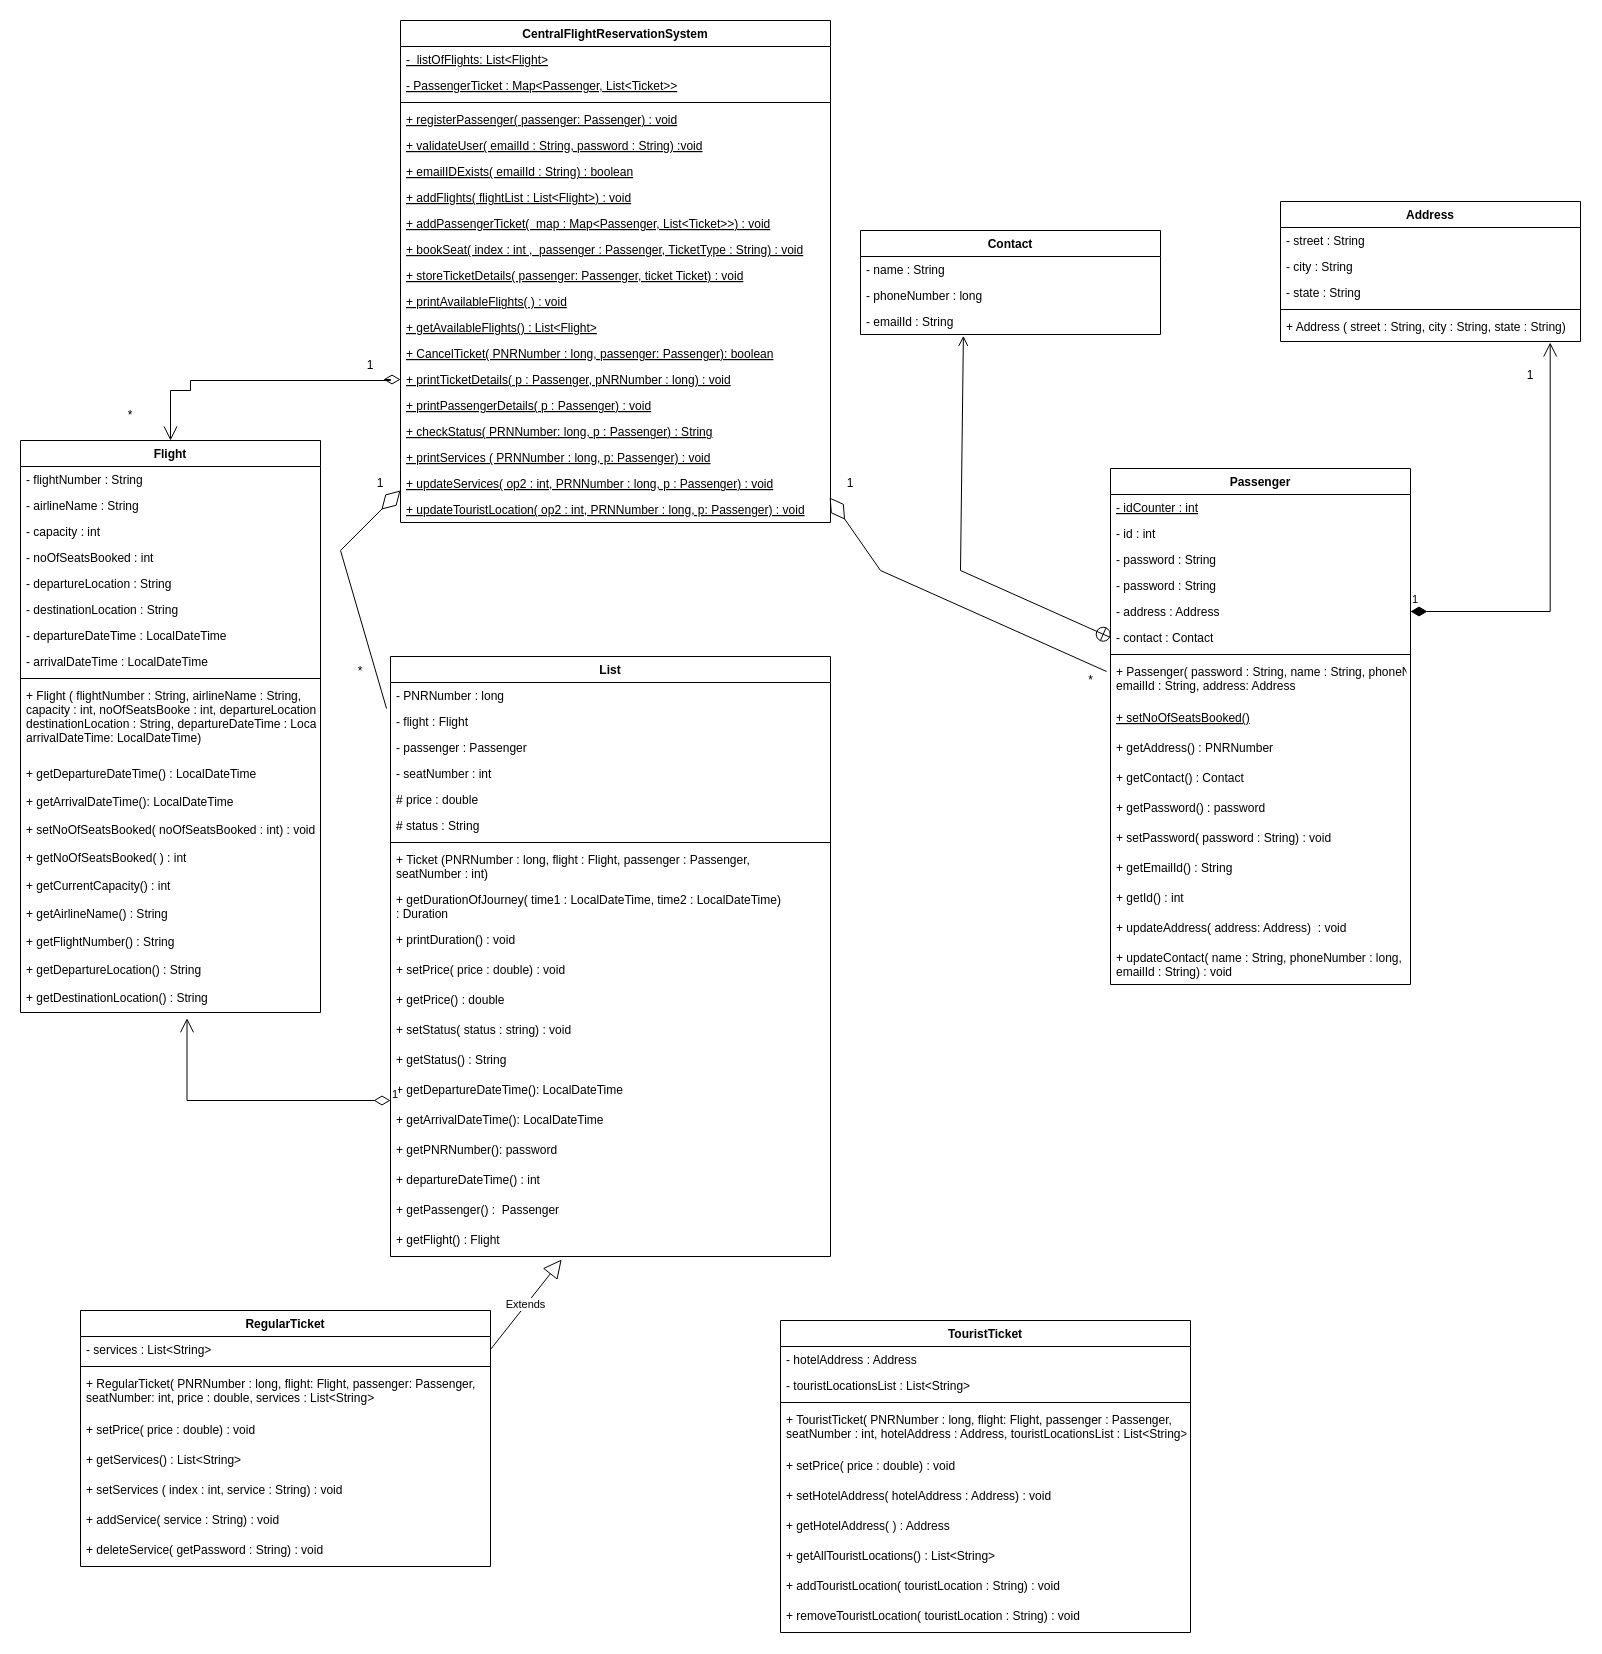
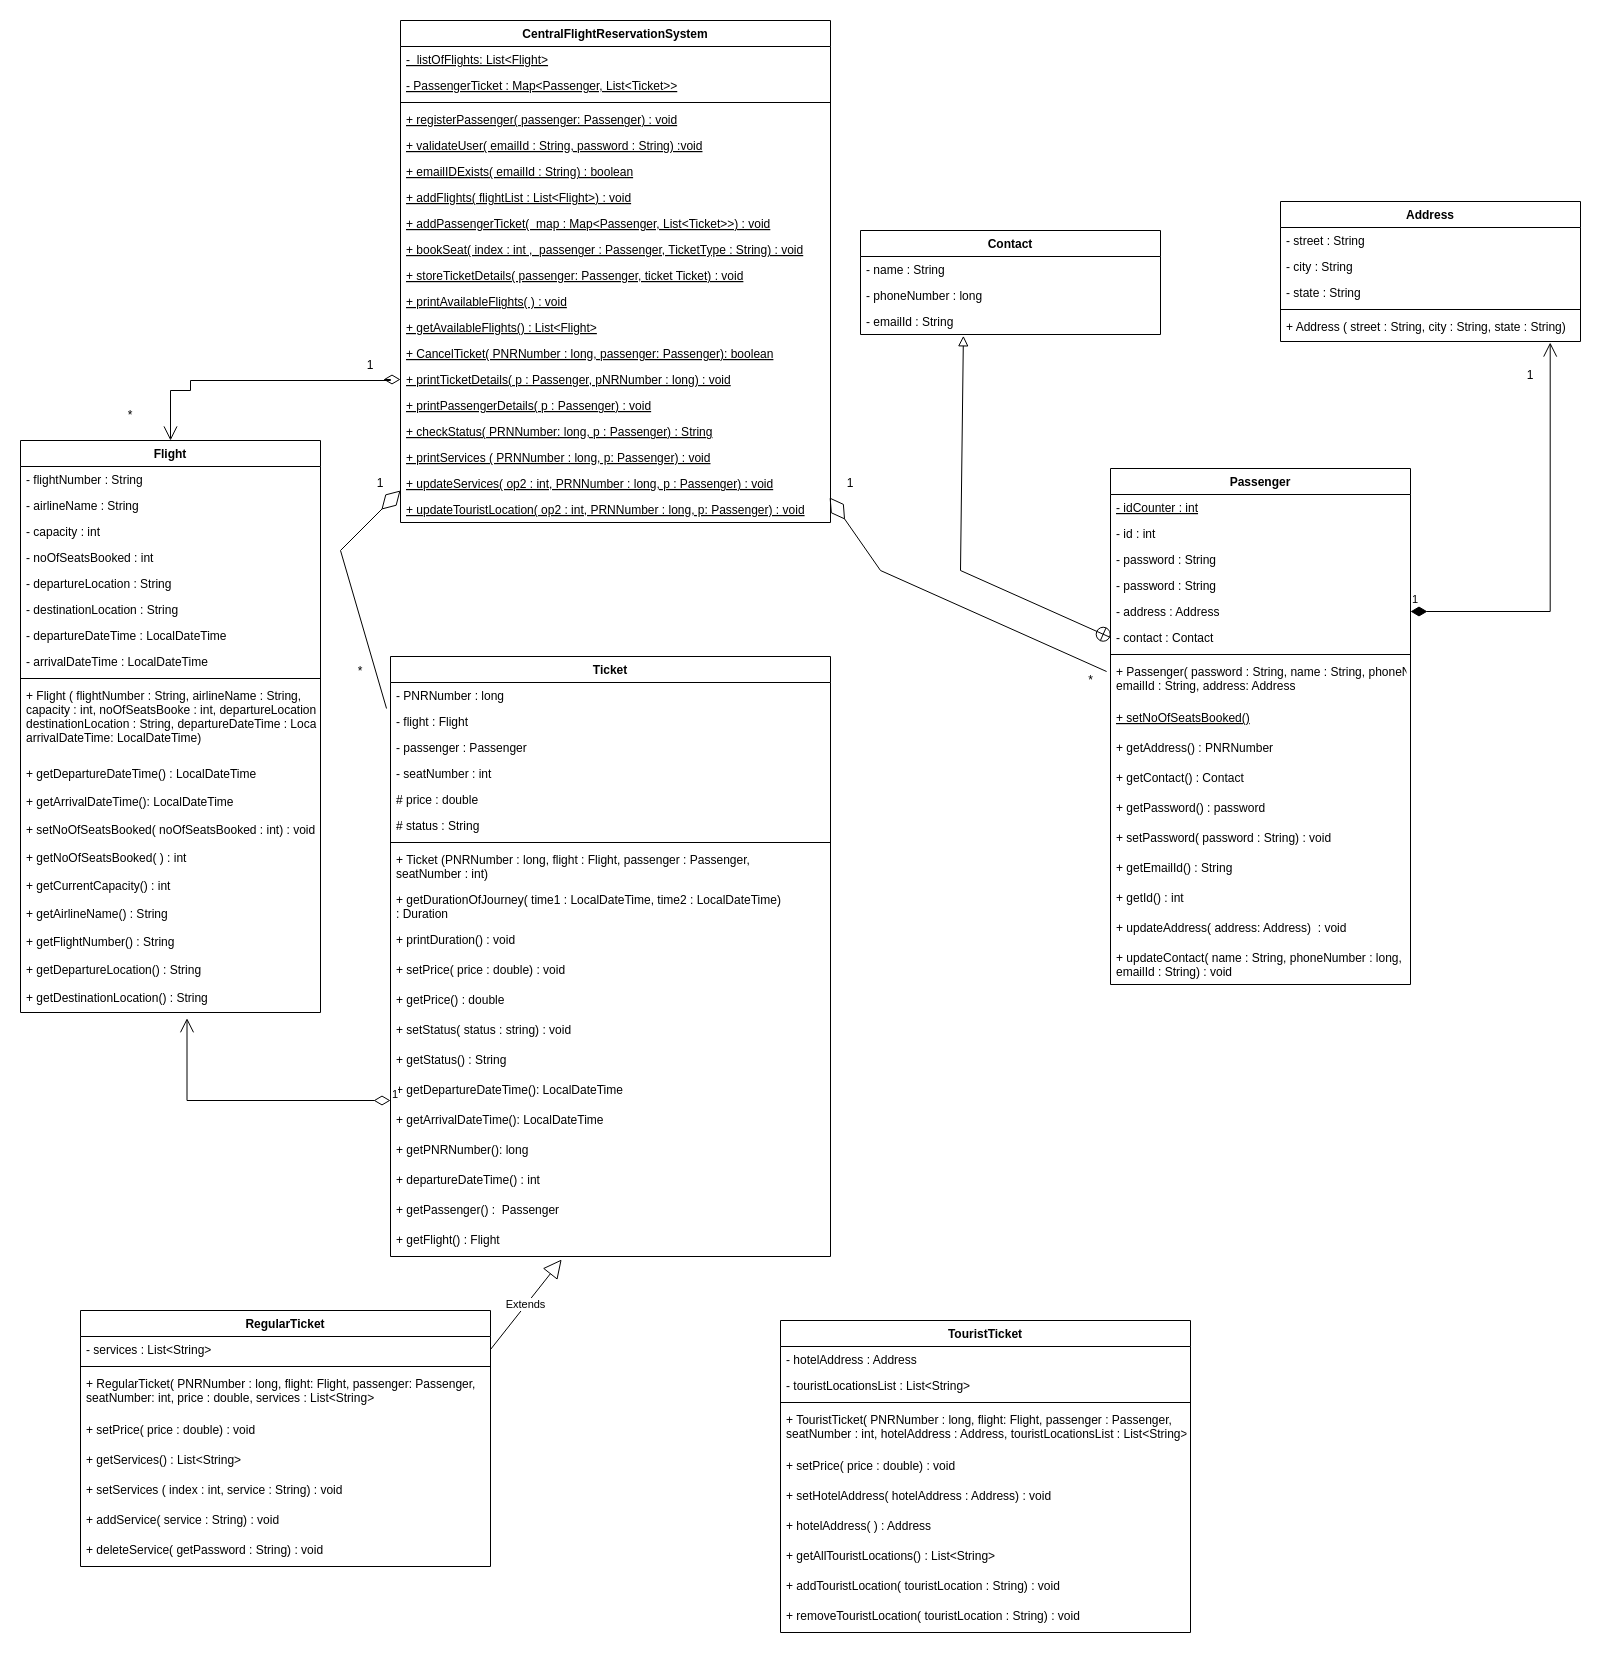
(963, 343) -> (963, 347)
(610, 670) -> (610, 670)
(479, 1150) -> (464, 1150)
(877, 1526) -> (867, 1526)
